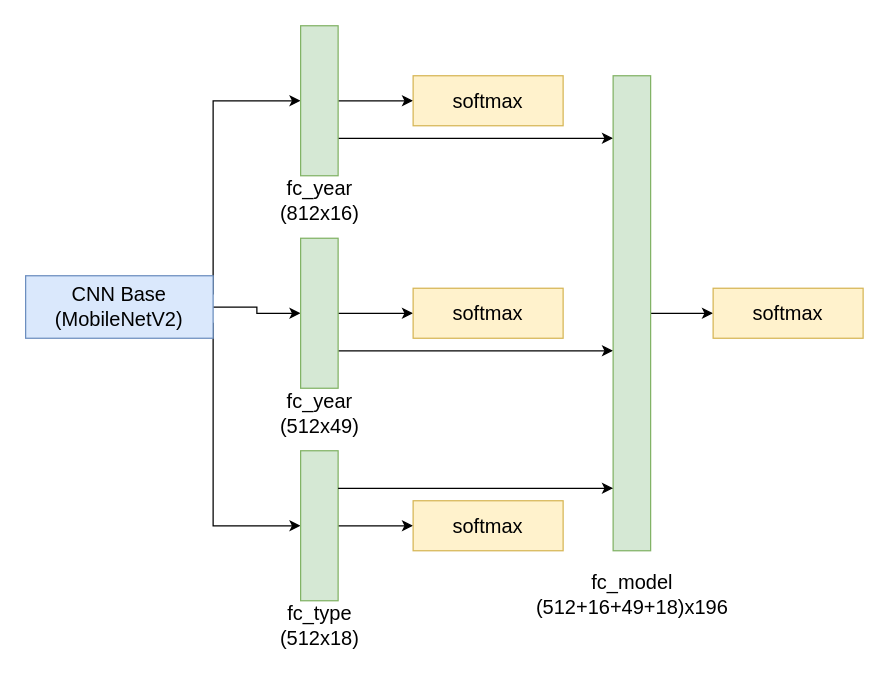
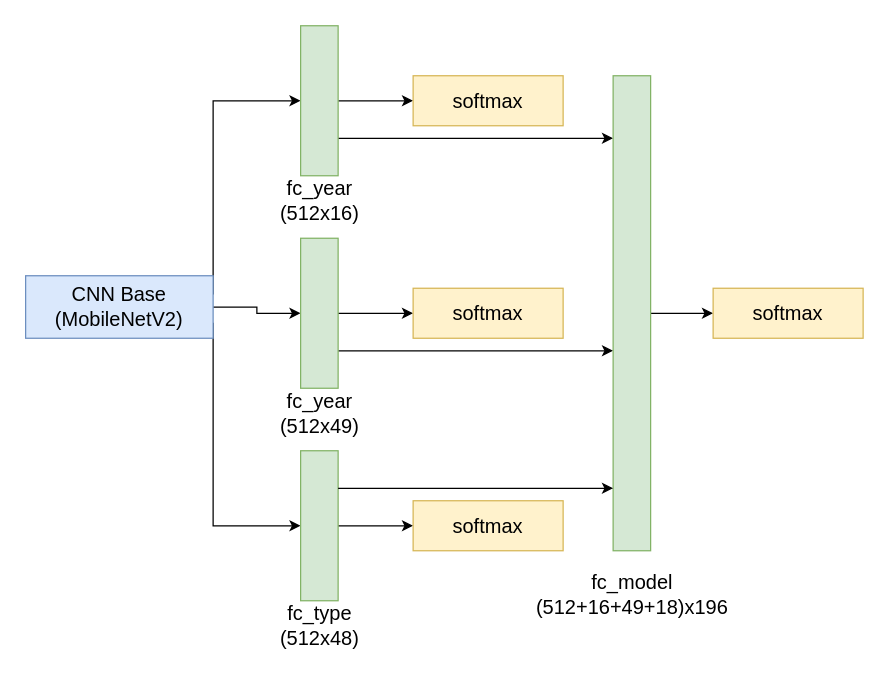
(320, 201) -> (320, 201)
(320, 626) -> (320, 626)
